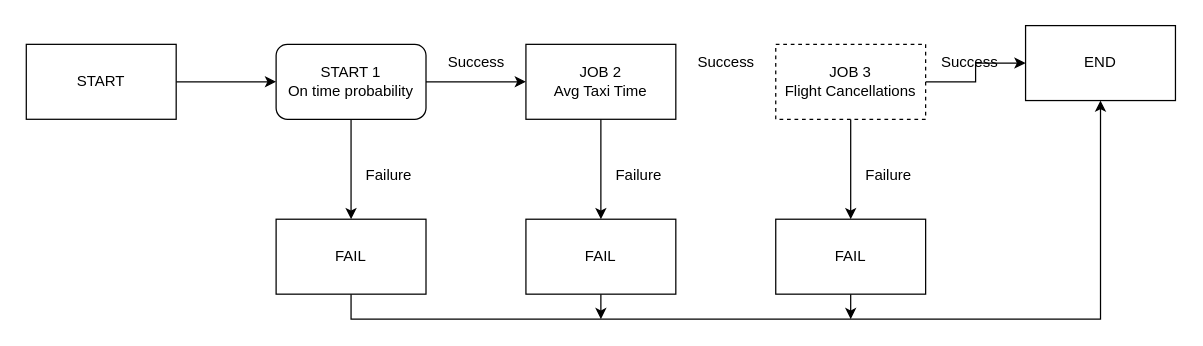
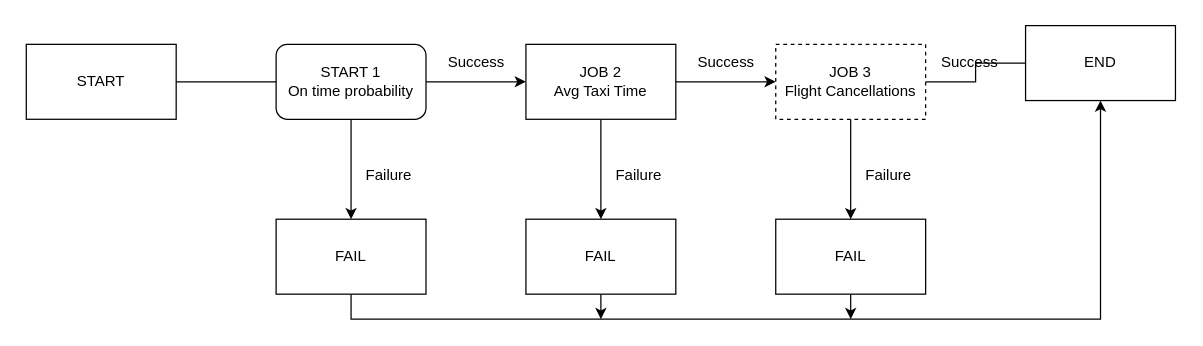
(1016, 63) -> (1019, 63)
(266, 82) -> (269, 82)
none -> (722, 82)
